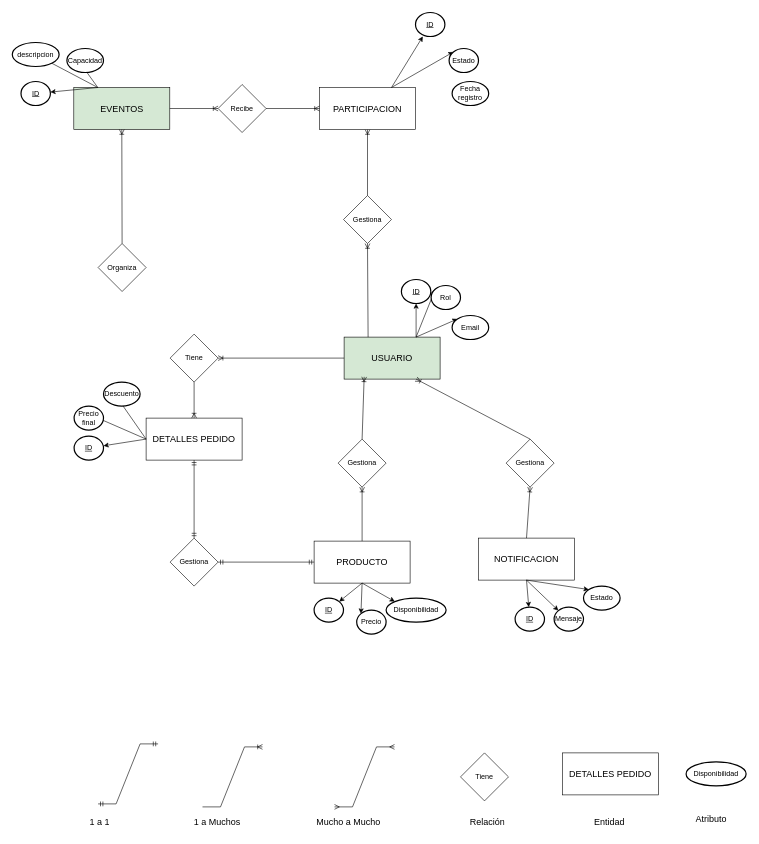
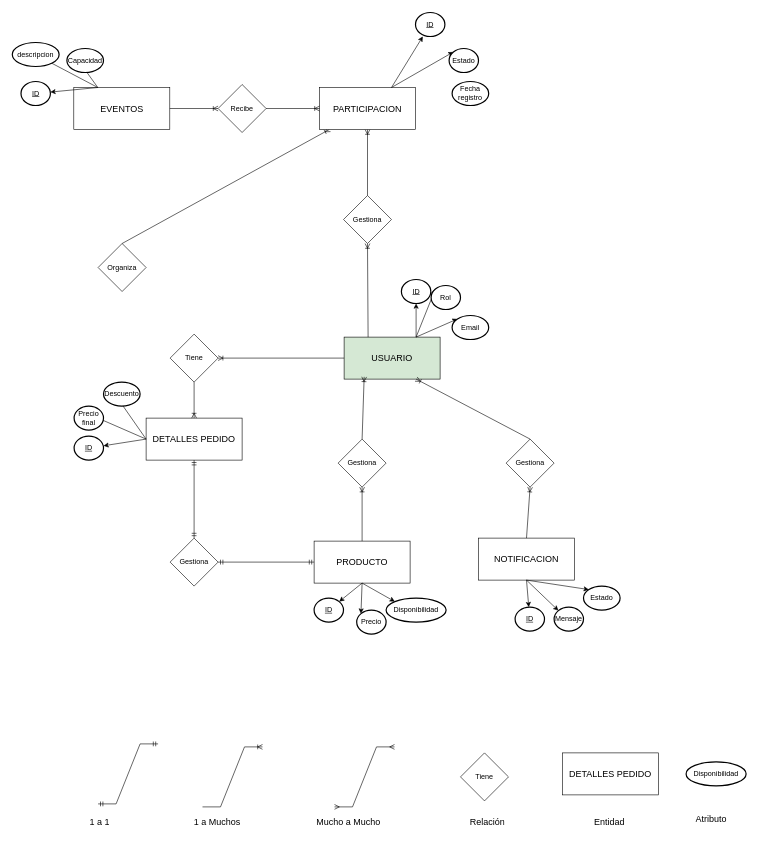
(122, 108) -> (122, 108)
(122, 135) -> (226, 186)
